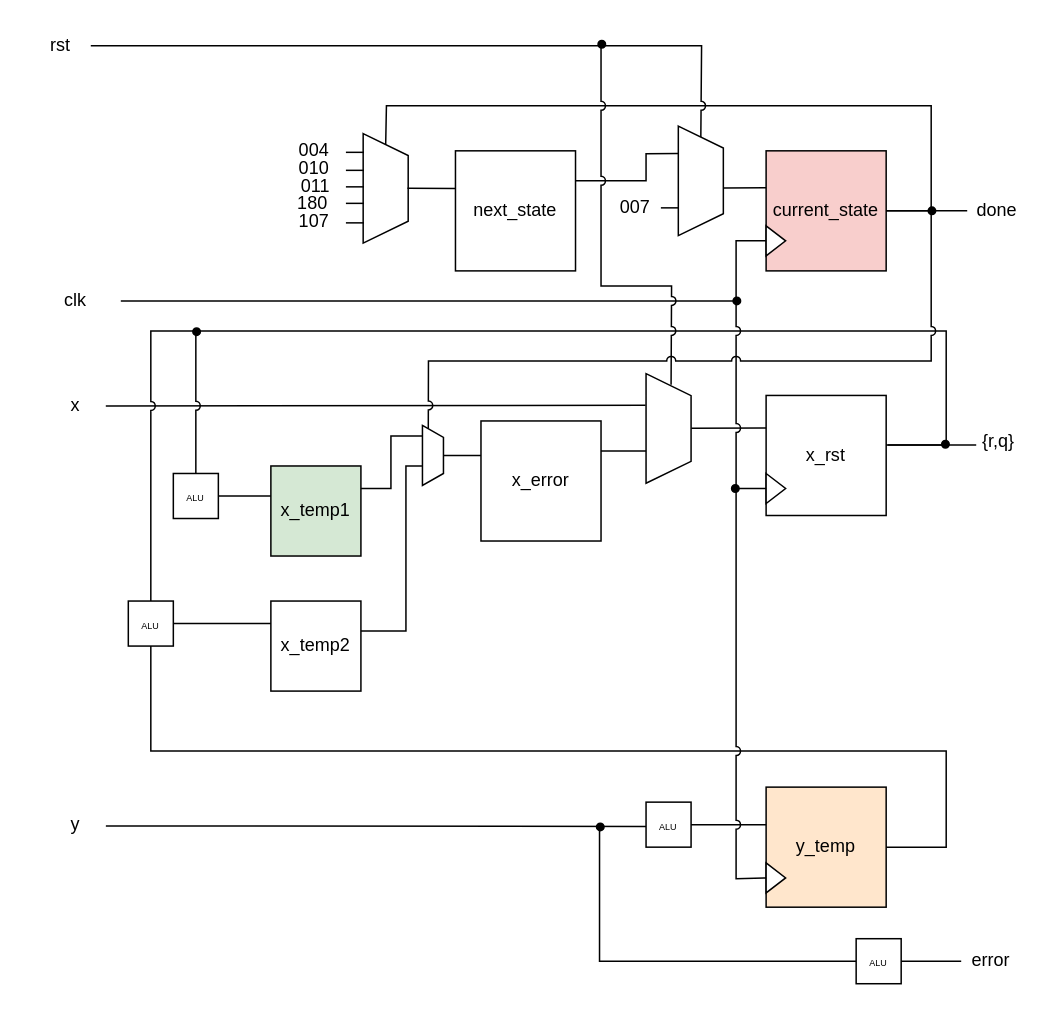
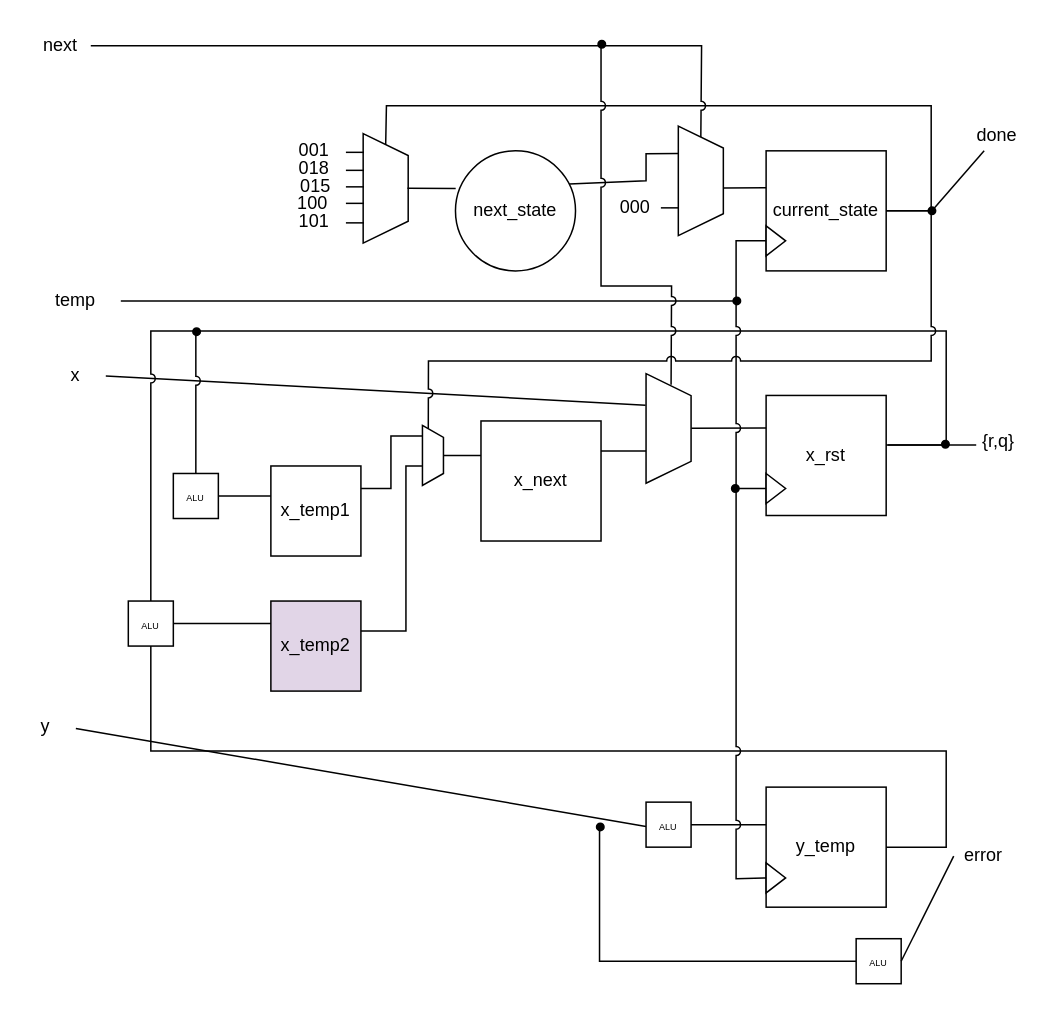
(61, 46) -> (61, 46)
(314, 151) -> (314, 151)
(314, 169) -> (314, 169)
(316, 187) -> (316, 187)
(313, 203) -> (313, 203)
(635, 208) -> (635, 208)
(515, 211) -> (515, 211)
(826, 211) -> (826, 211)
(997, 211) -> (997, 136)
(314, 221) -> (314, 221)
(76, 301) -> (76, 301)
(76, 406) -> (76, 376)
(541, 481) -> (541, 481)
(316, 511) -> (316, 511)
(316, 646) -> (316, 646)
(76, 824) -> (46, 727)
(826, 847) -> (826, 847)
(991, 961) -> (983, 856)
